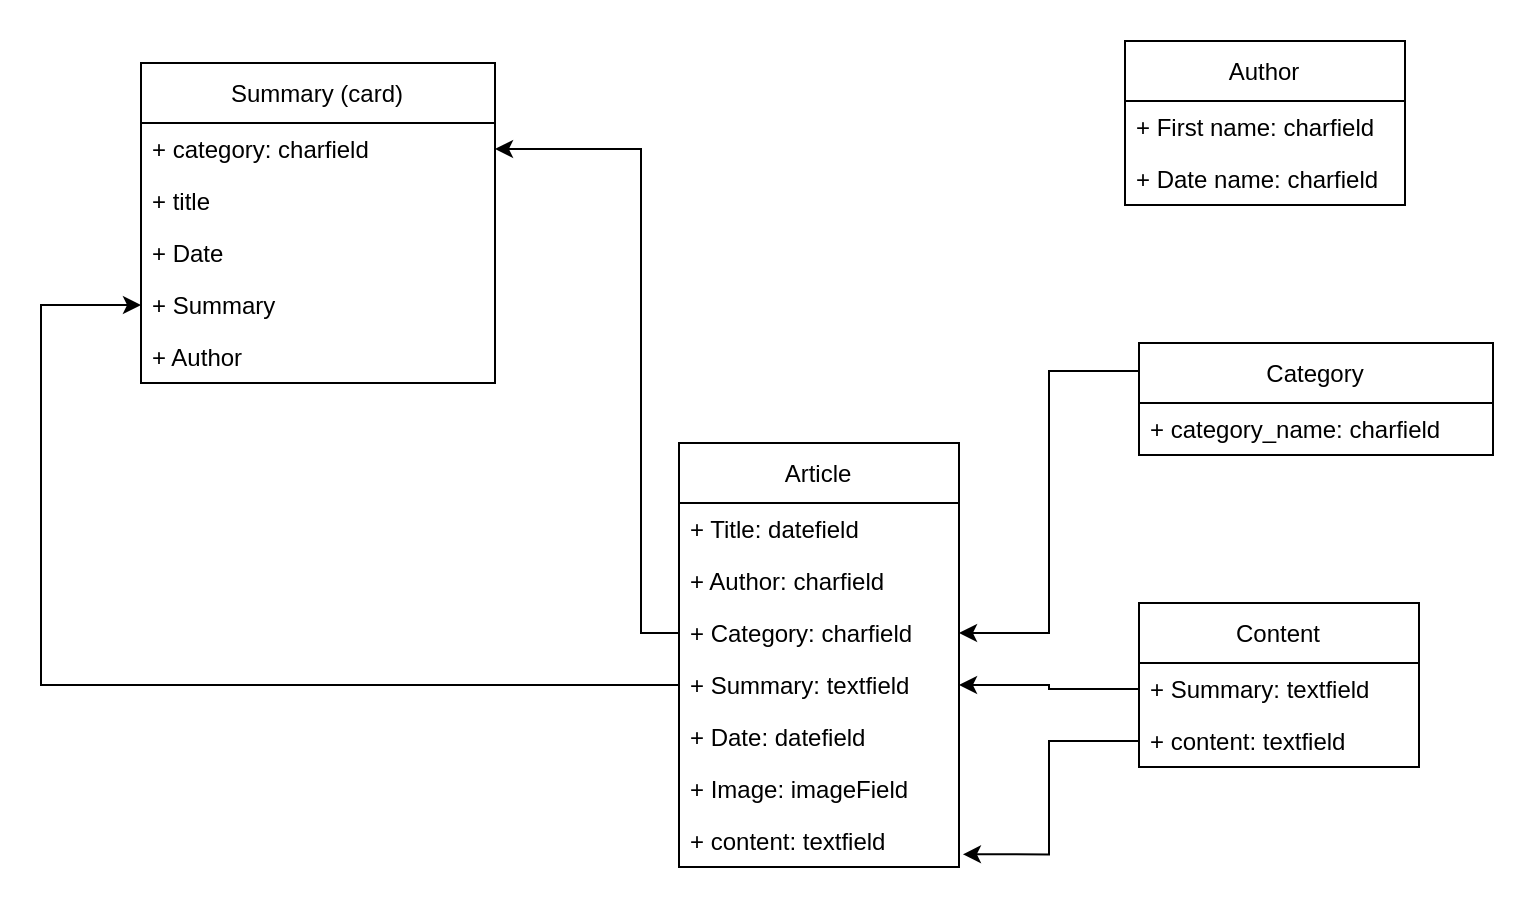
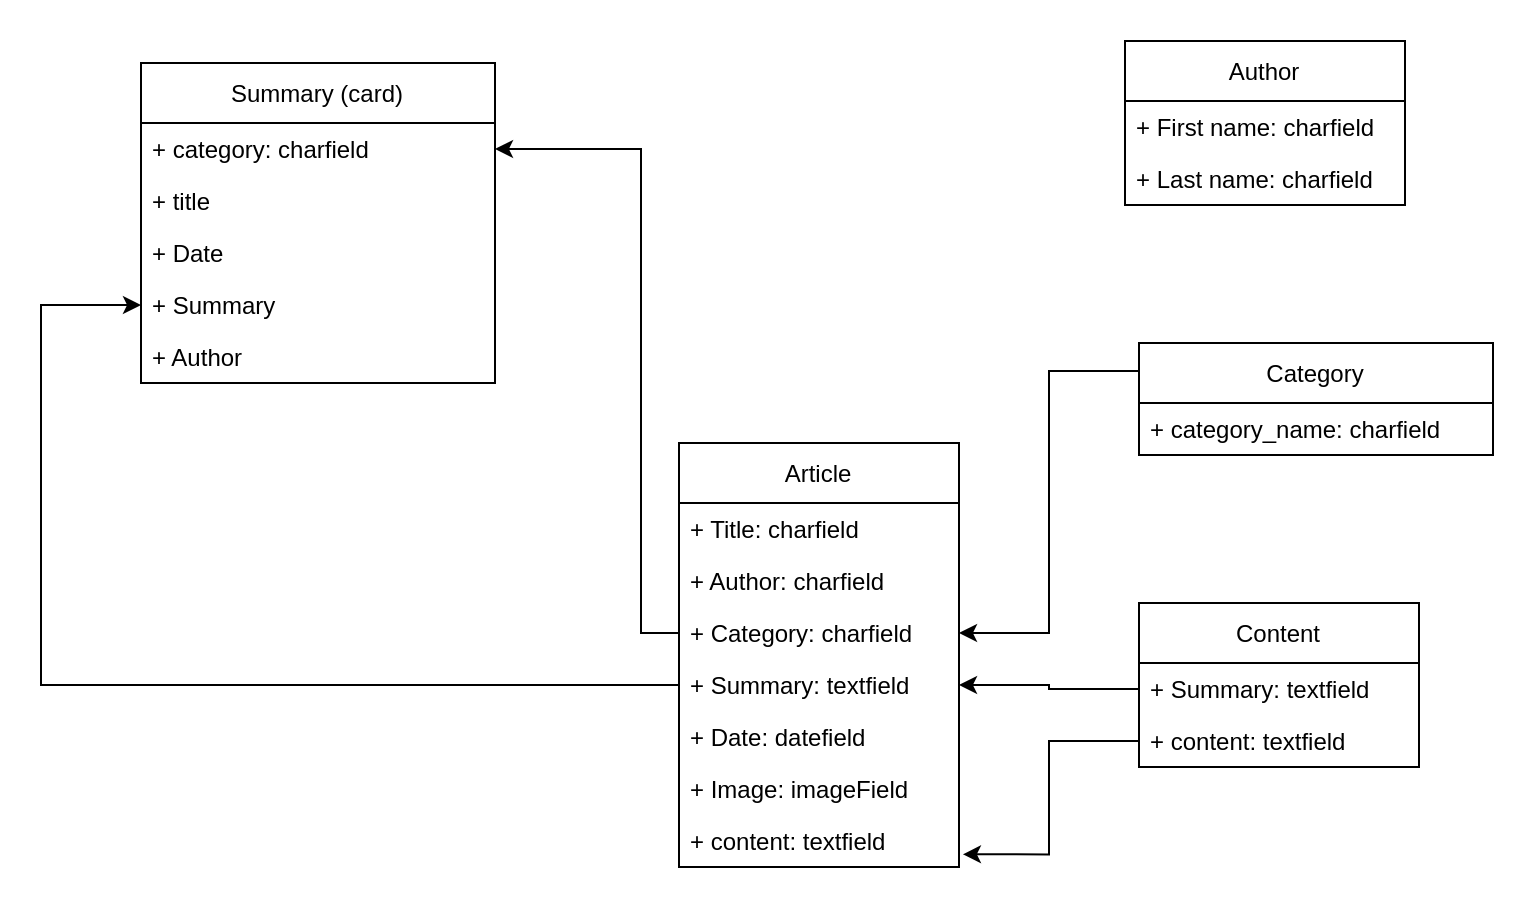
(1265, 180) -> (1265, 180)
(789, 530) -> (789, 530)
